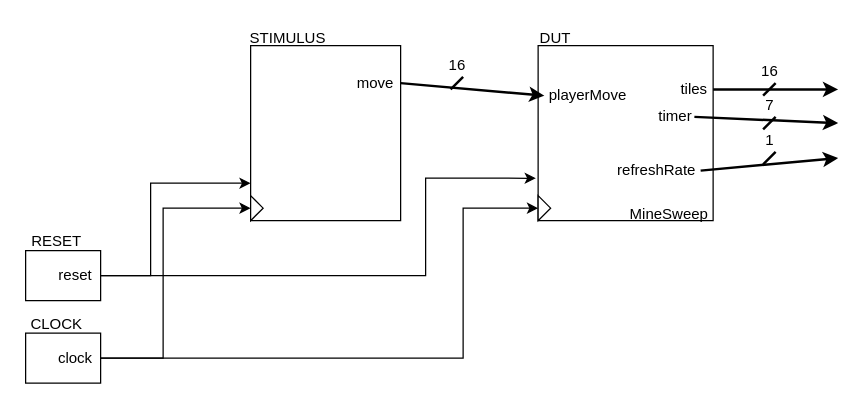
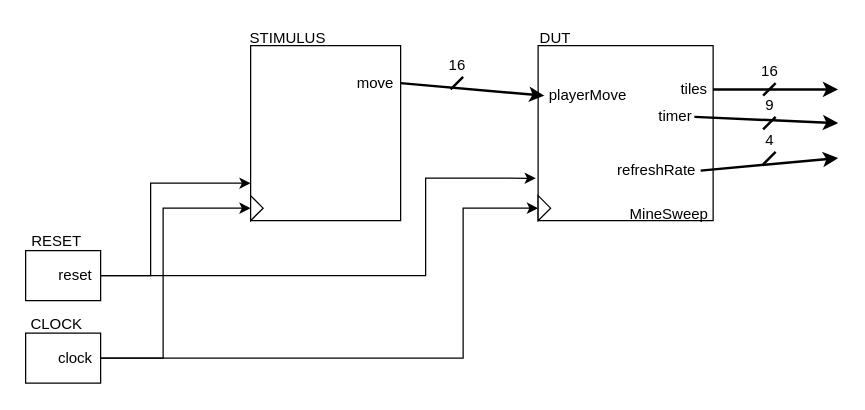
(770, 104) -> (770, 104)
(770, 139) -> (770, 139)
